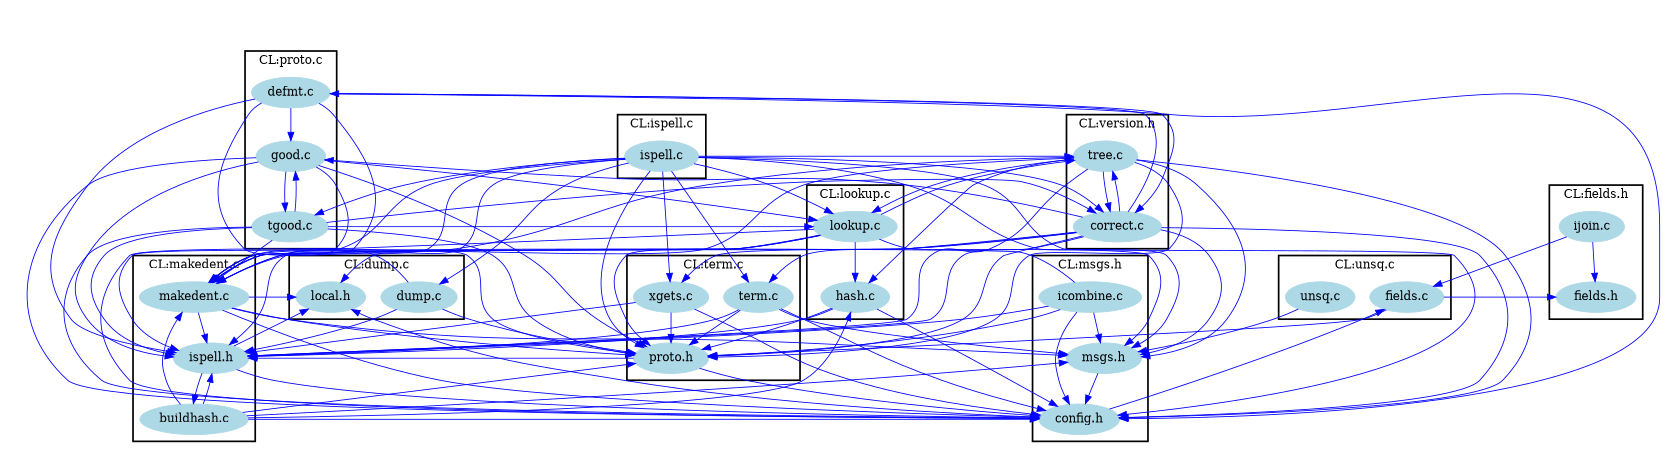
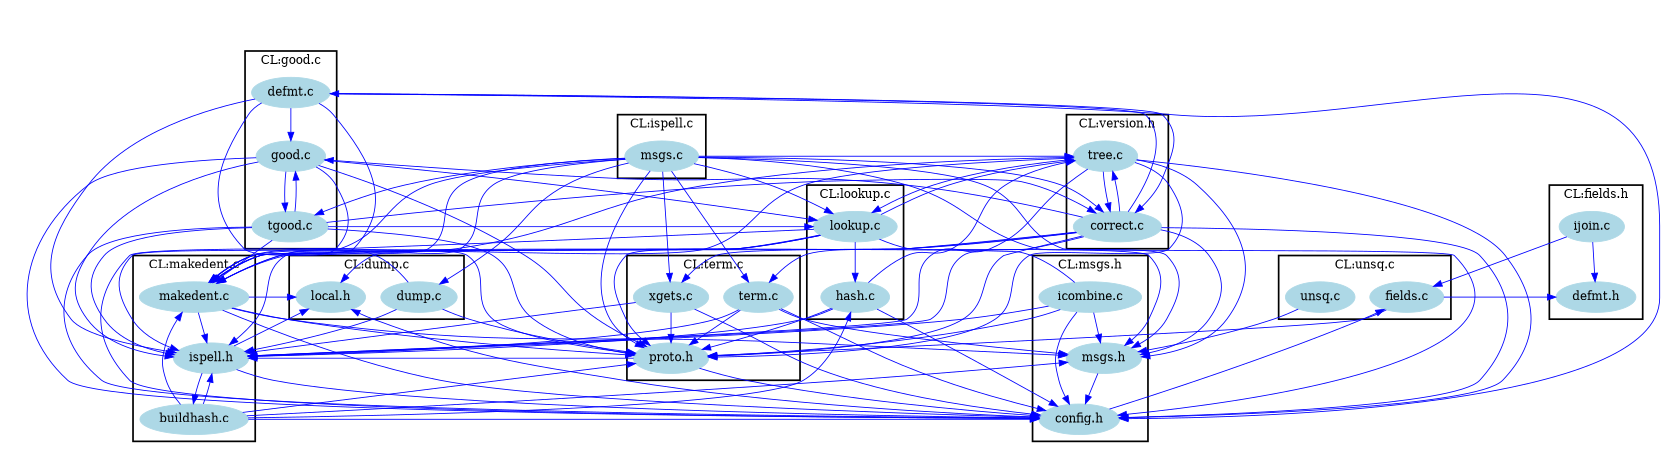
(291, 61) -> (291, 61)
(662, 156) -> (662, 156)
(958, 199) -> (972, 230)
(1596, 297) -> (1596, 297)
